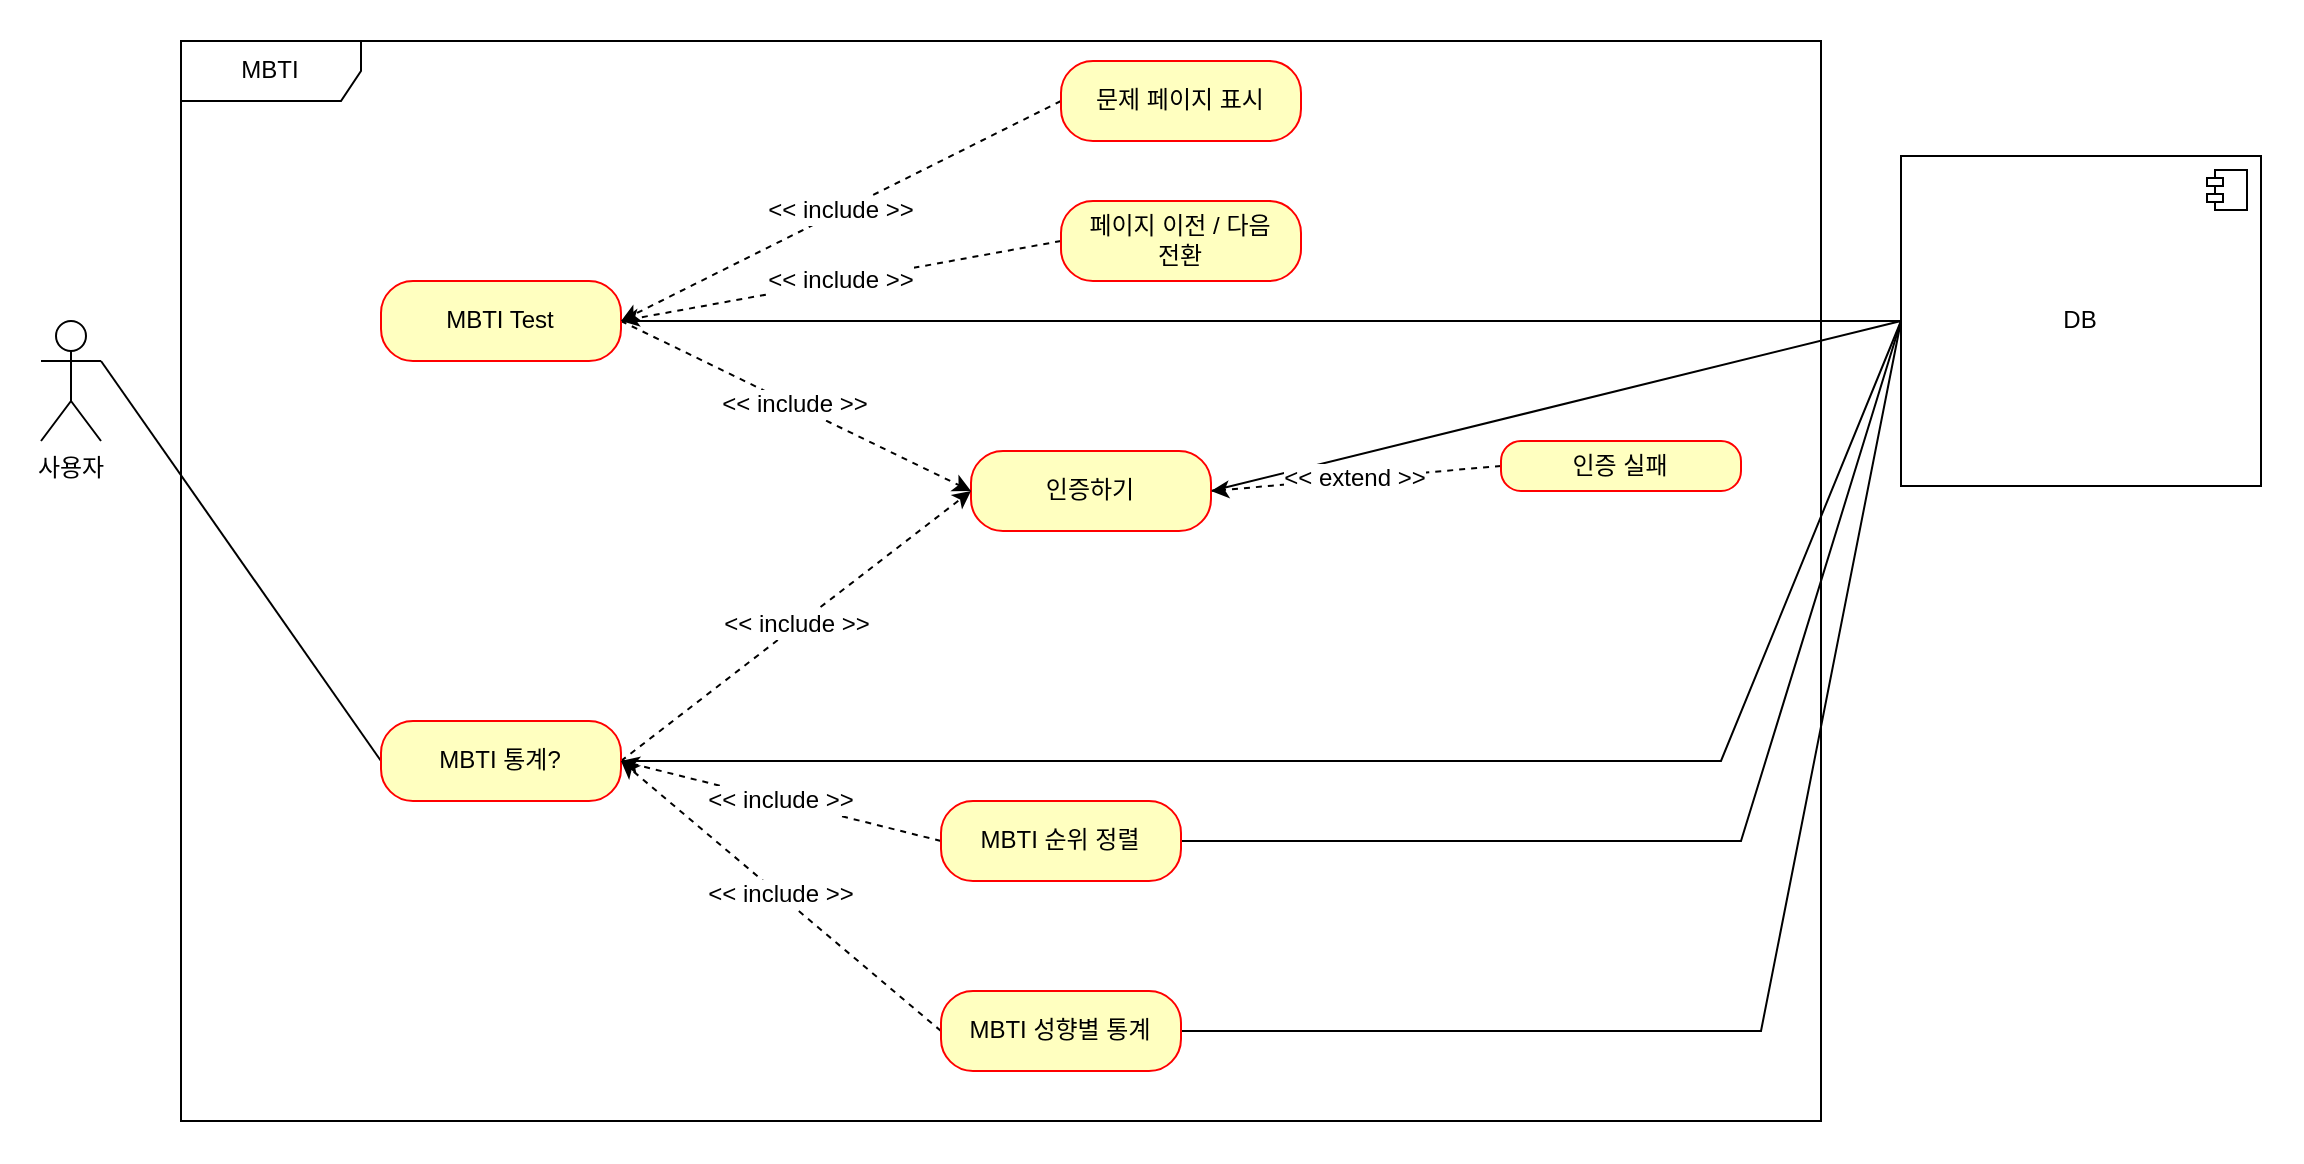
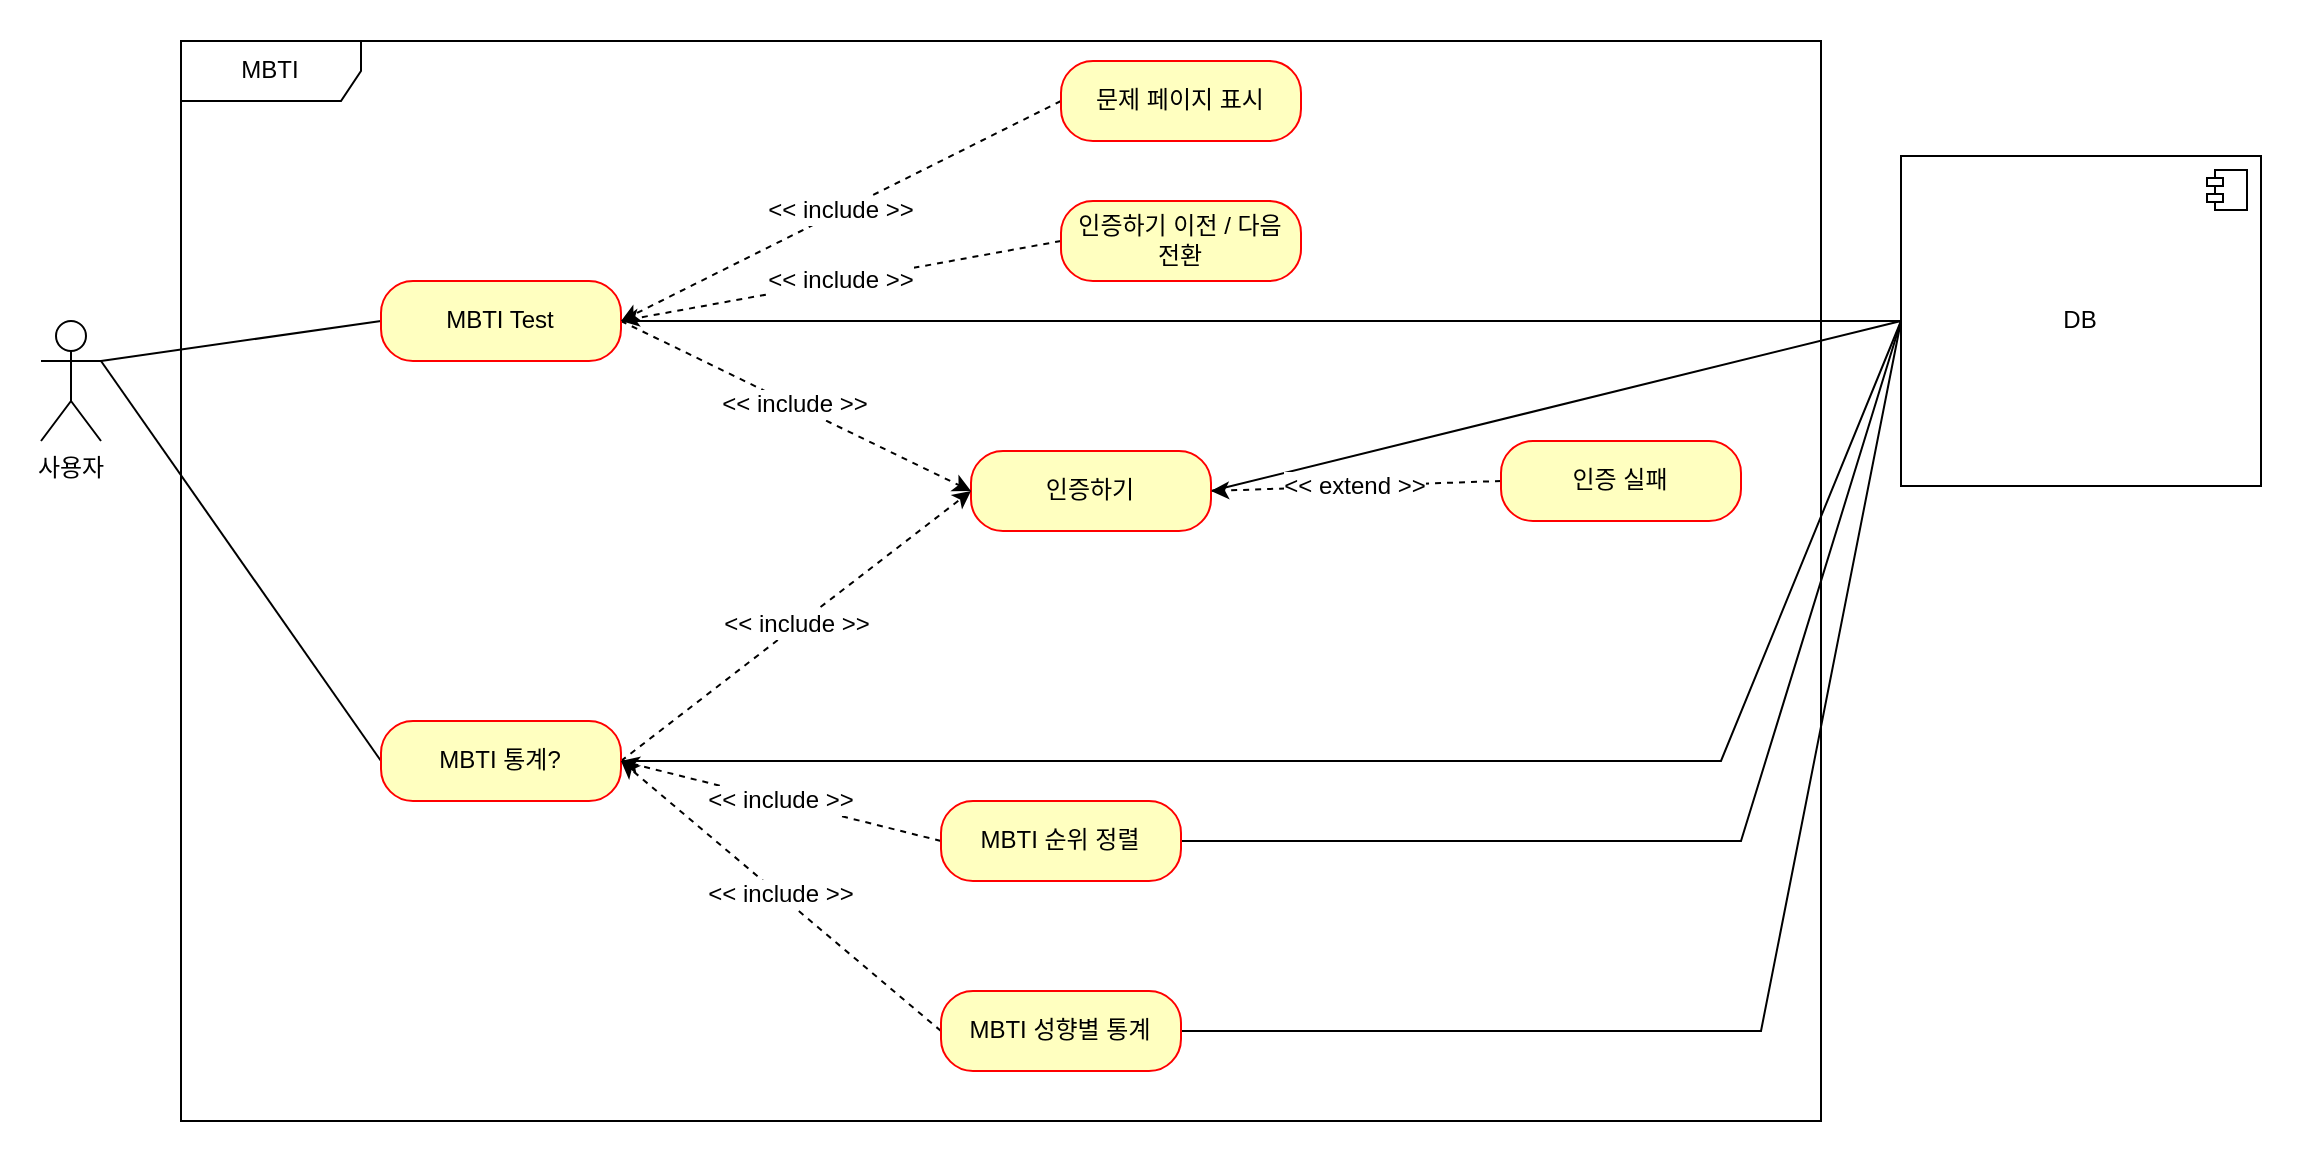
(1181, 241) -> (1181, 241)
none -> (243, 341)
(1621, 466) -> (1621, 481)
